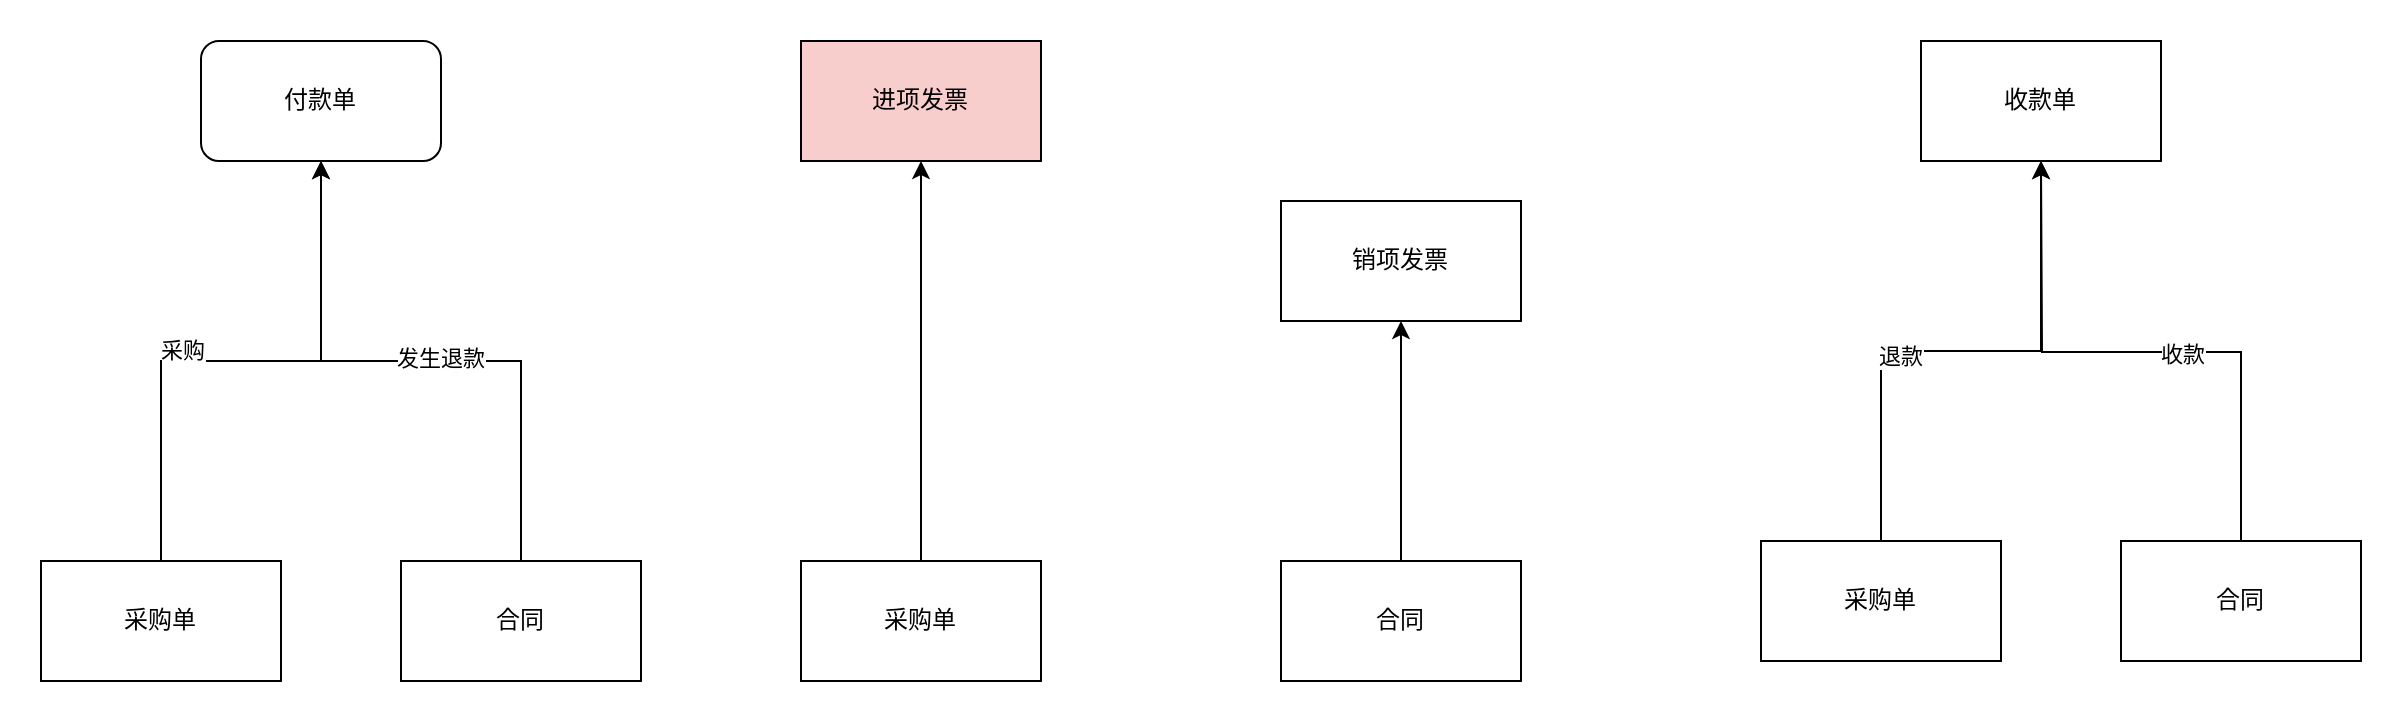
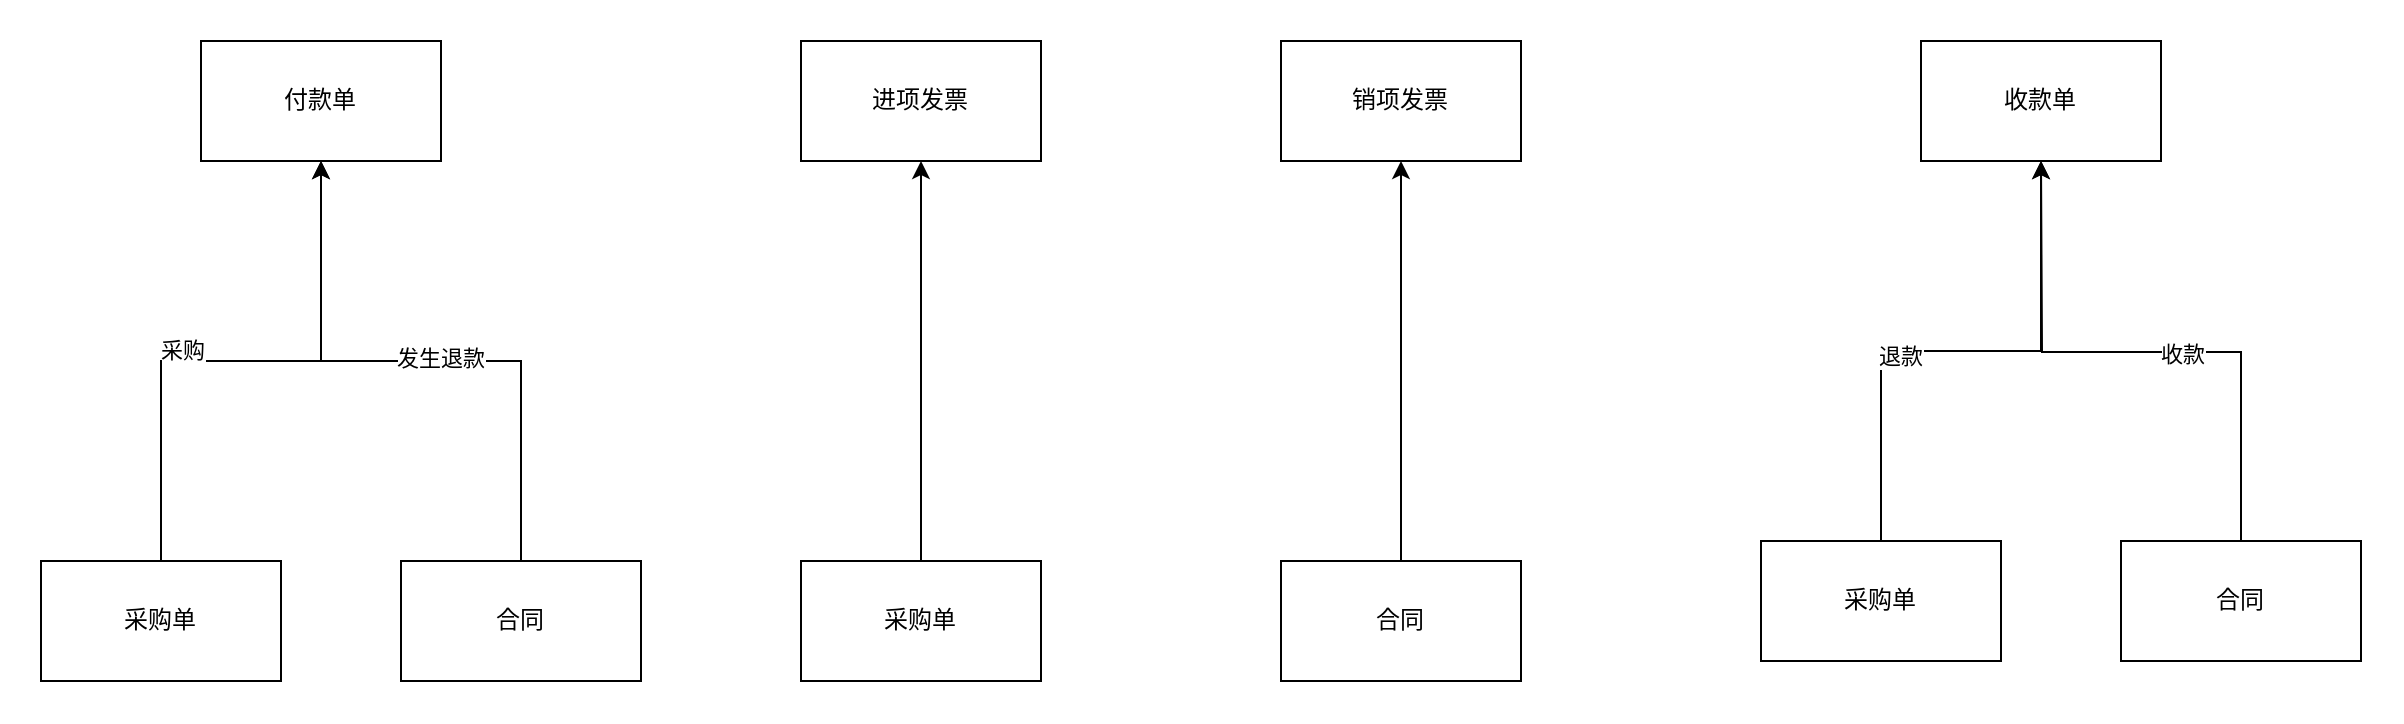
(321, 101) -> (321, 101)
(921, 101) -> (921, 101)
(1401, 261) -> (1401, 101)
